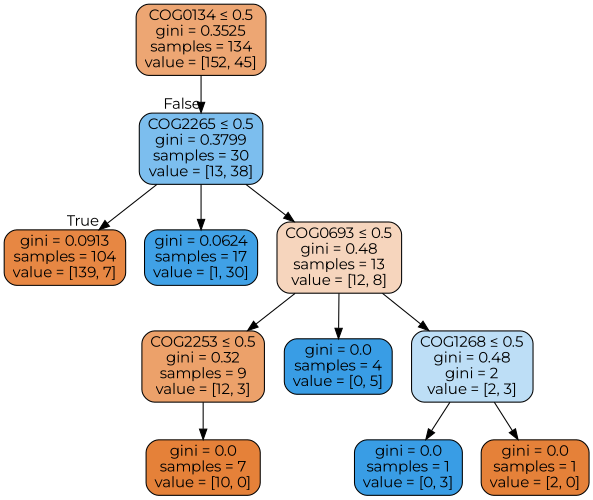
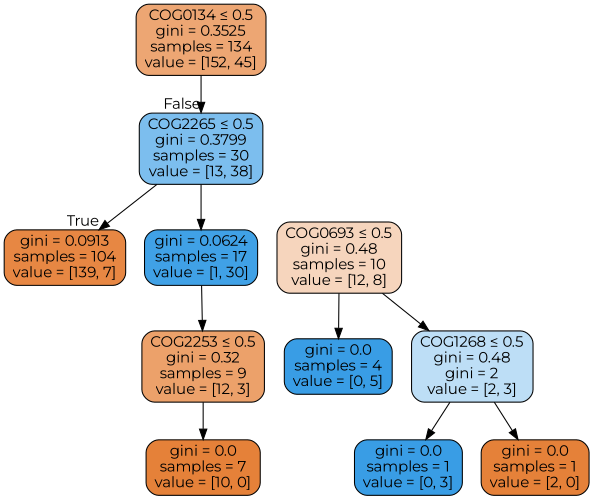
(266, 200) -> none
(339, 265) -> (339, 265)
(276, 309) -> (202, 303)
